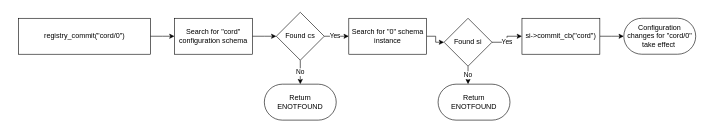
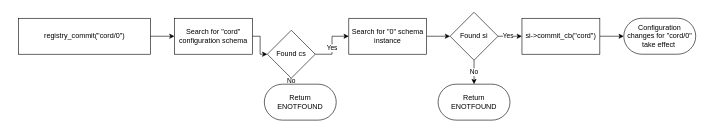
(300, 36) -> (291, 54)
(468, 42) -> (474, 36)
